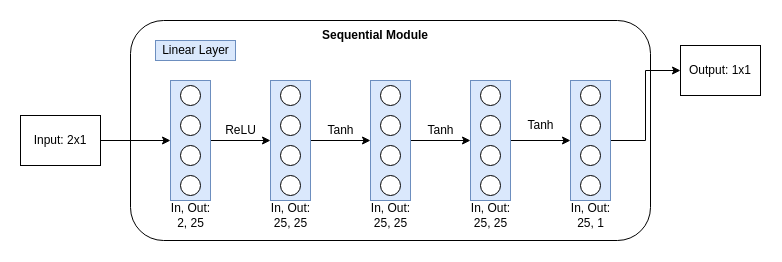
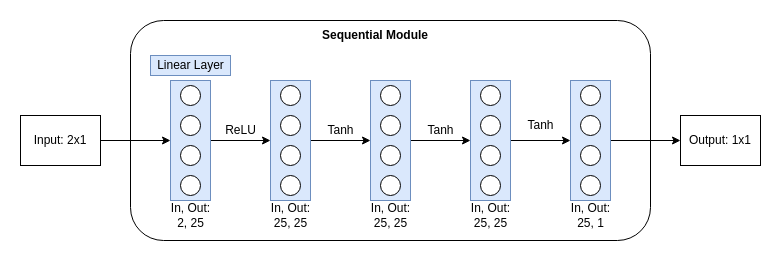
(196, 51) -> (191, 66)
(721, 71) -> (721, 141)
